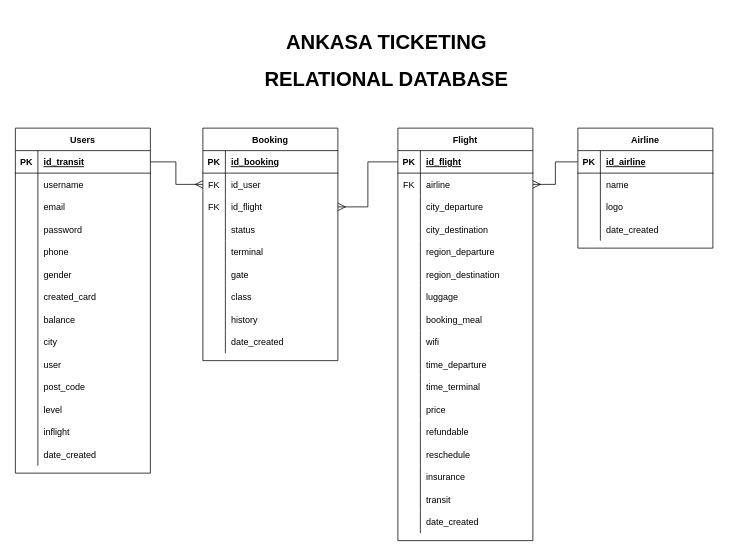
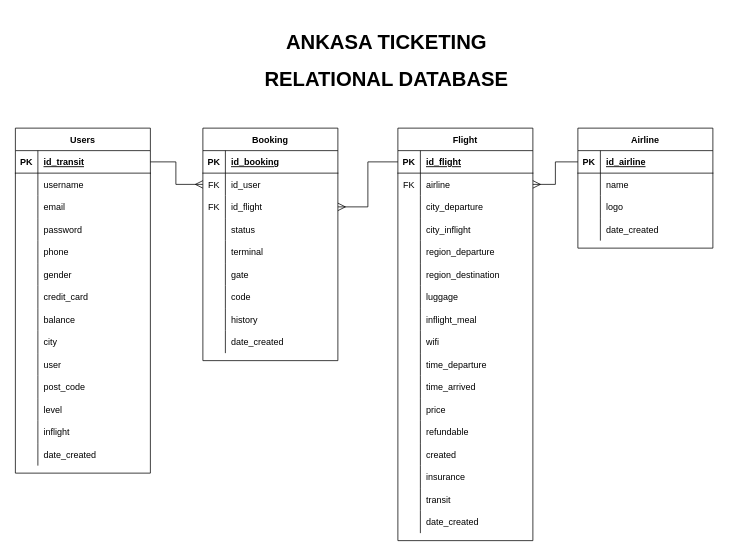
(463, 230) -> (454, 230)
(74, 297) -> (70, 297)
(242, 297) -> (241, 297)
(454, 320) -> (454, 320)
(455, 387) -> (454, 387)
(450, 455) -> (444, 455)
